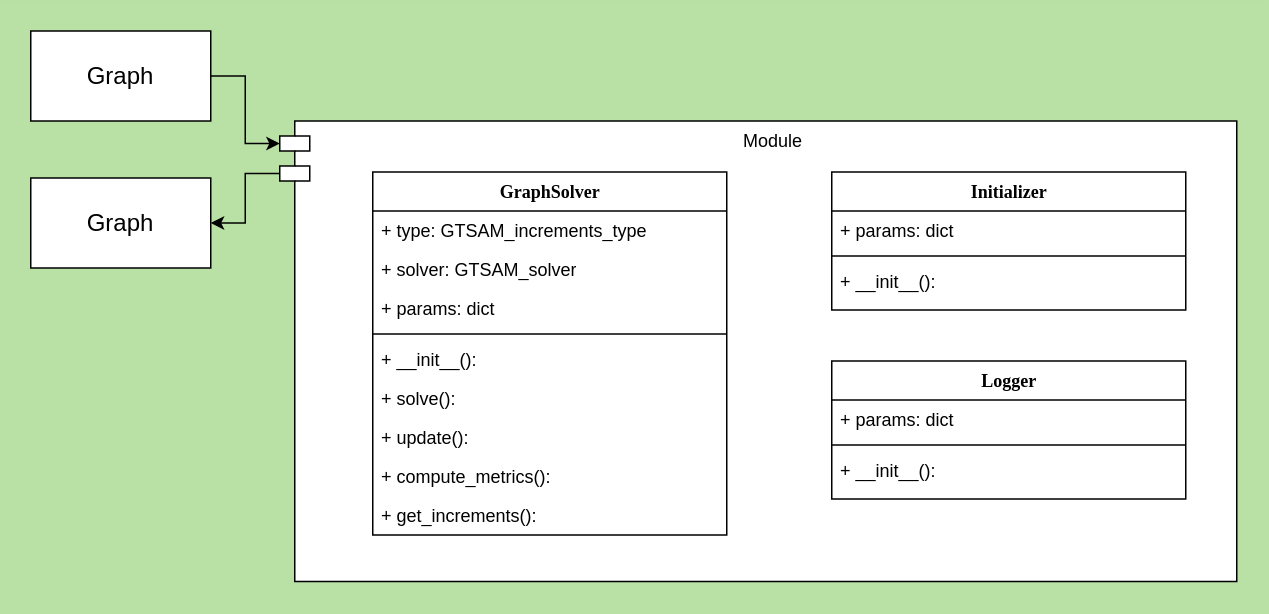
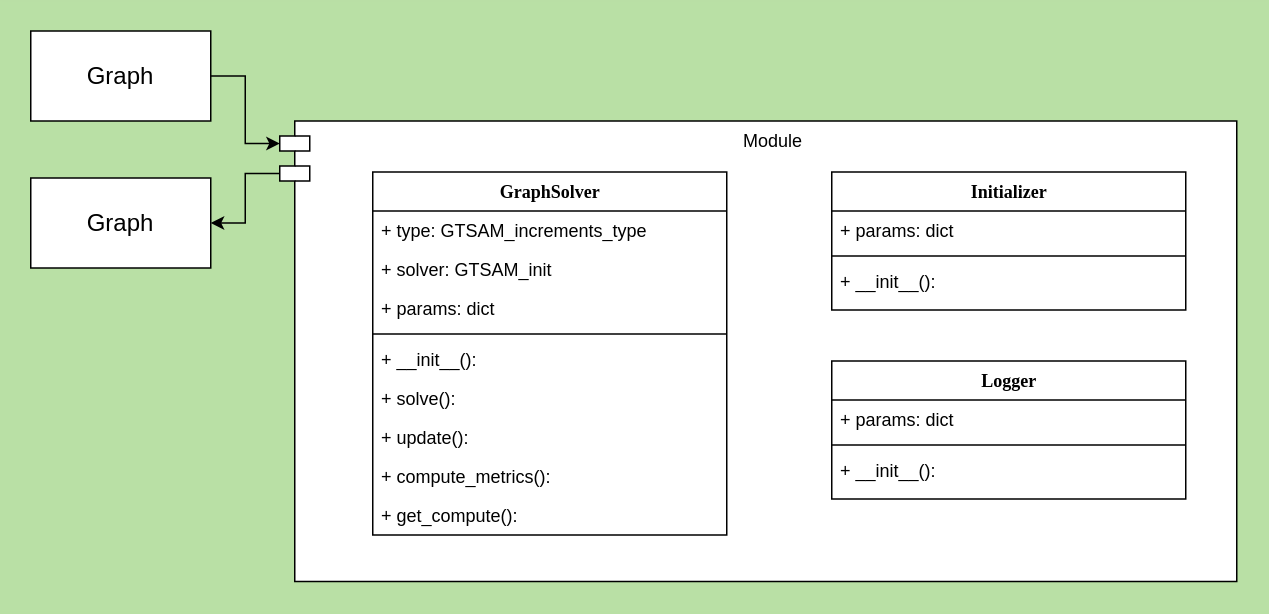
(481, 271) -> (469, 271)
(470, 517) -> (458, 517)
